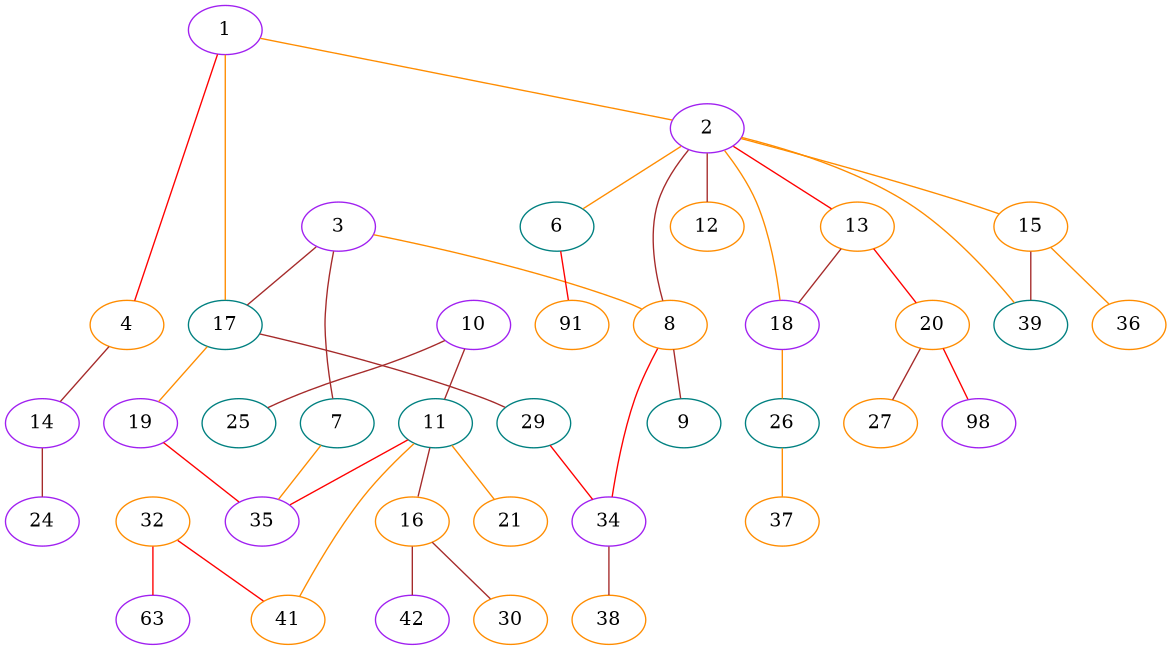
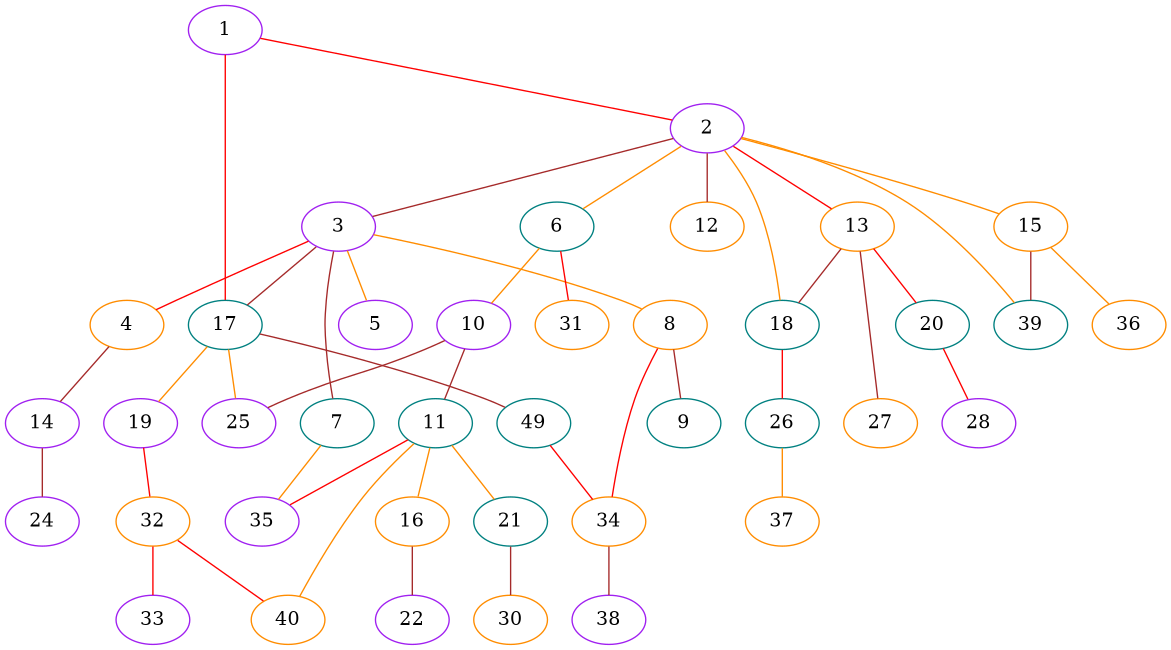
(466, 79) -> (466, 79)
(225, 177) -> (225, 177)
(176, 178) -> (236, 273)
(654, 221) -> (523, 177)
none -> (514, 277)
none -> (375, 325)
(572, 325) -> (572, 325)
(782, 325) -> (782, 325)
(932, 325) -> (932, 325)
none -> (232, 374)
(782, 374) -> (782, 374)
(907, 374) -> (869, 325)
(239, 423) -> (239, 423)
(534, 423) -> (534, 423)
(979, 423) -> (979, 423)
(201, 472) -> (147, 472)
(424, 472) -> (424, 472)
(511, 522) -> (511, 522)
(609, 522) -> (609, 522)
(461, 571) -> (511, 571)
(153, 620) -> (153, 620)
(288, 620) -> (288, 620)
(412, 620) -> (412, 620)
(609, 620) -> (609, 620)
